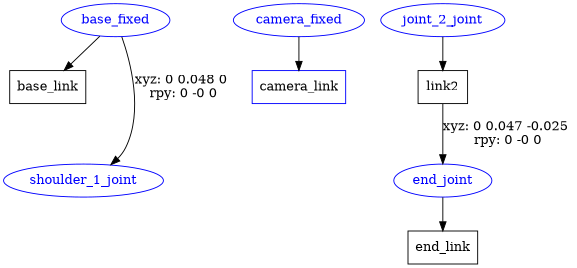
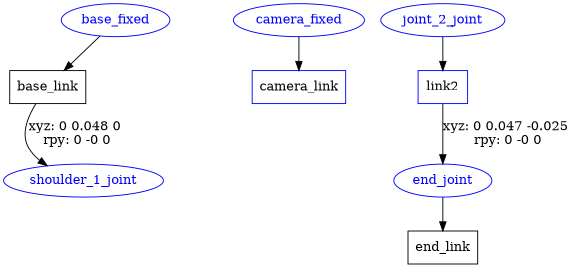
(443, 87) -> (443, 87)
(134, 99) -> (25, 133)
